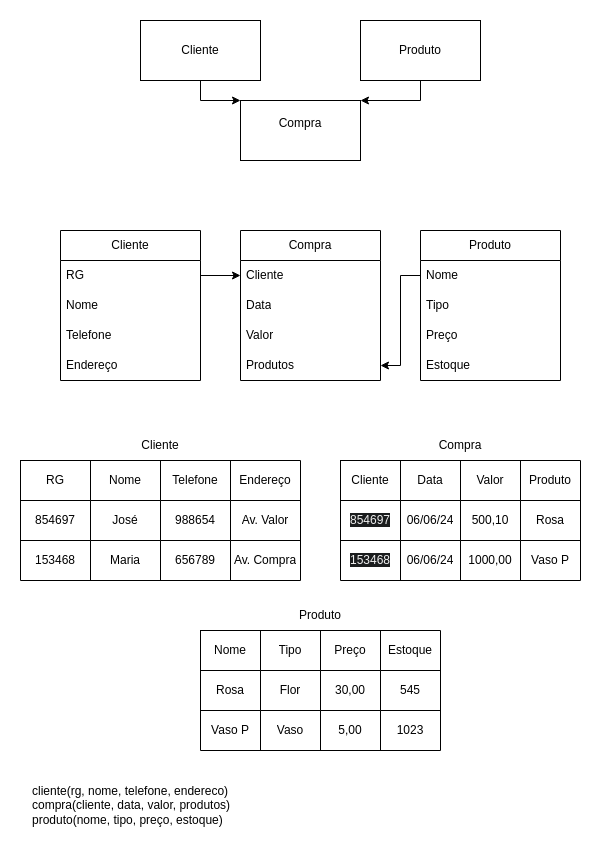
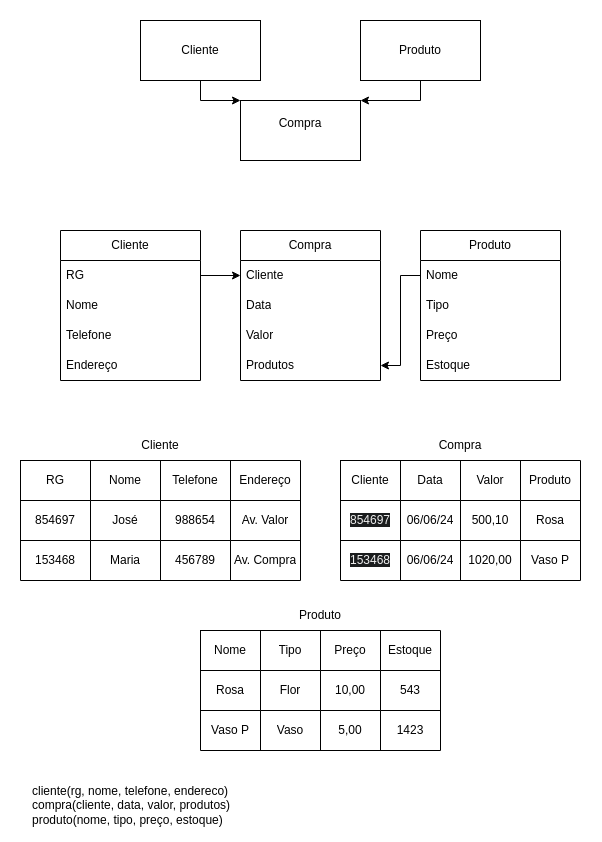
(196, 561) -> (196, 561)
(491, 561) -> (491, 561)
(351, 691) -> (351, 691)
(411, 691) -> (411, 691)
(411, 731) -> (411, 731)
